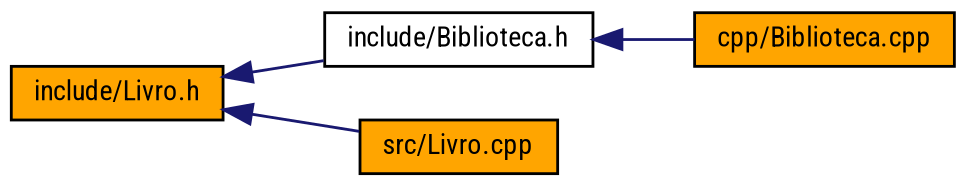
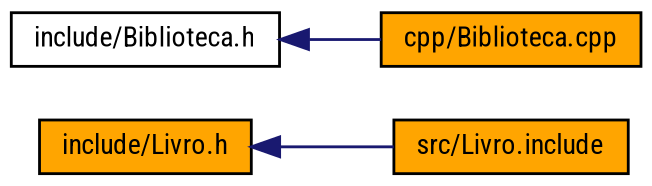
(288, 66) -> none
(459, 147) -> (511, 147)
